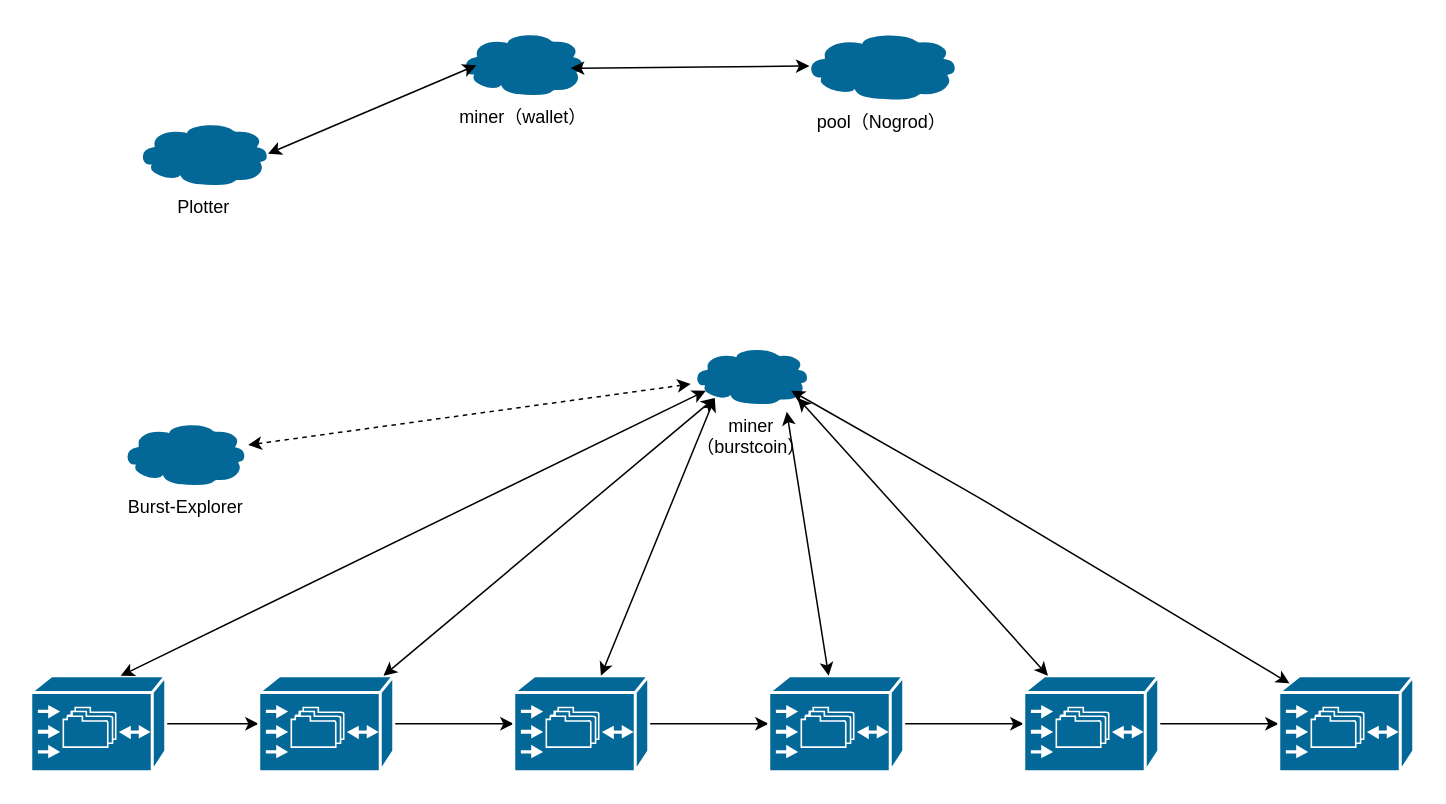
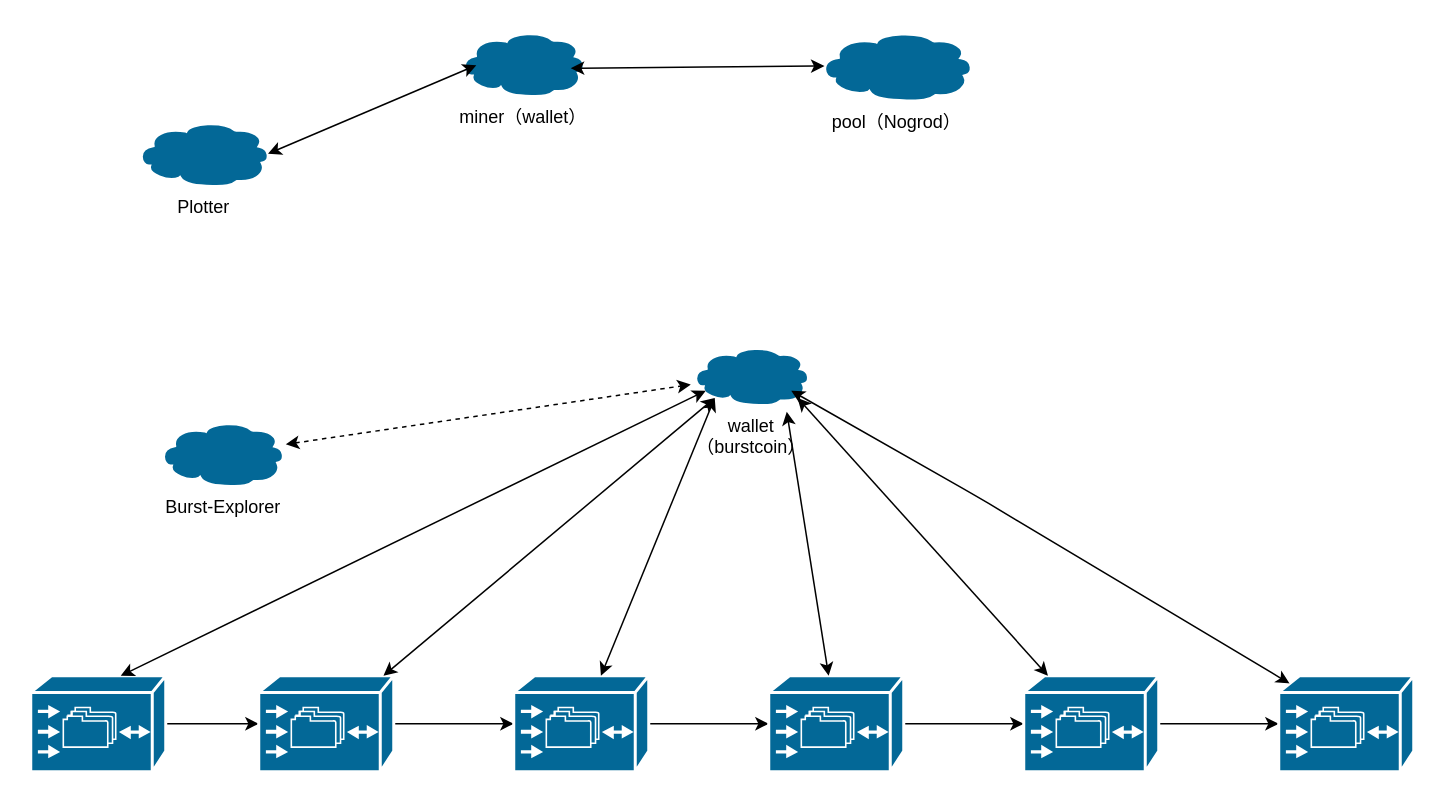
(881, 66) -> (896, 66)
(752, 438) -> (752, 438)
(185, 454) -> (222, 454)
